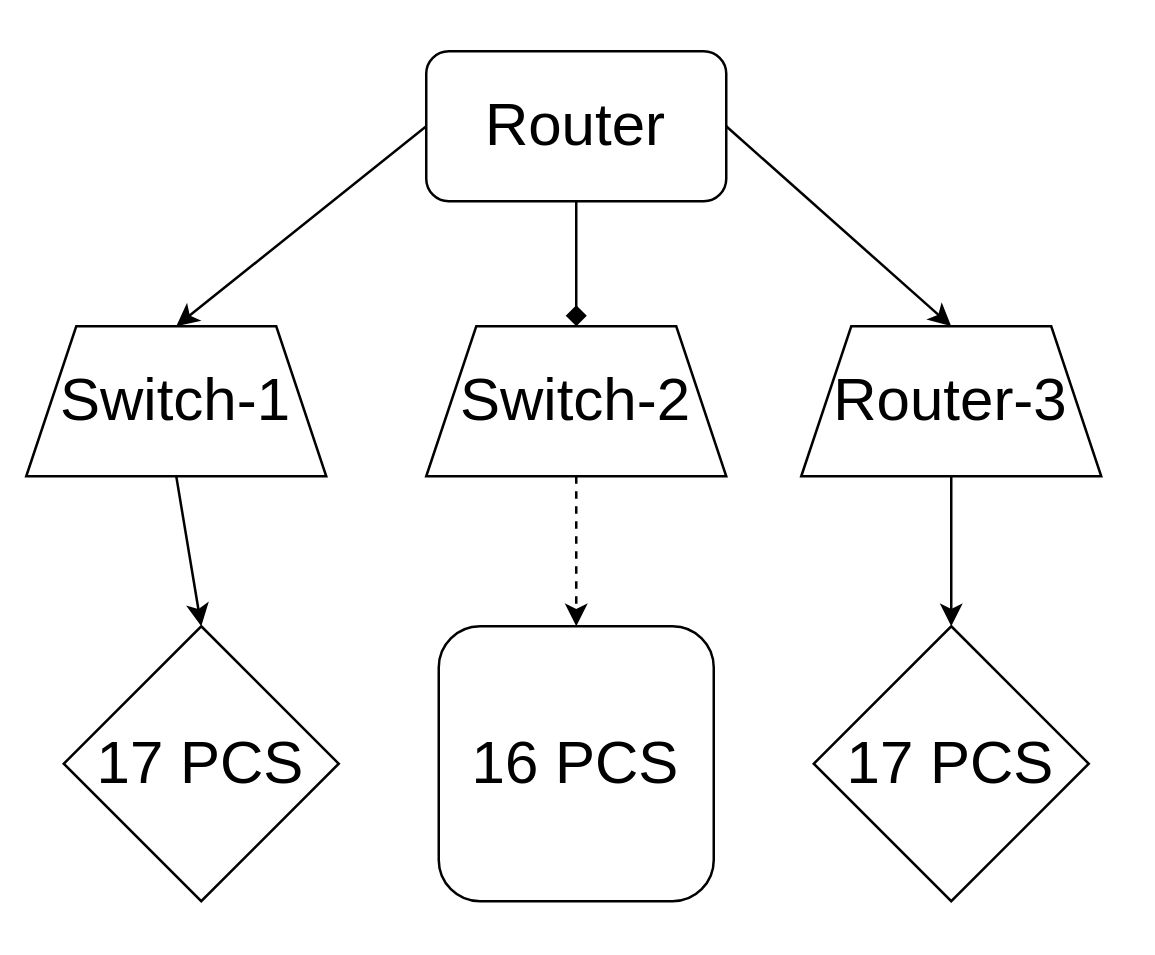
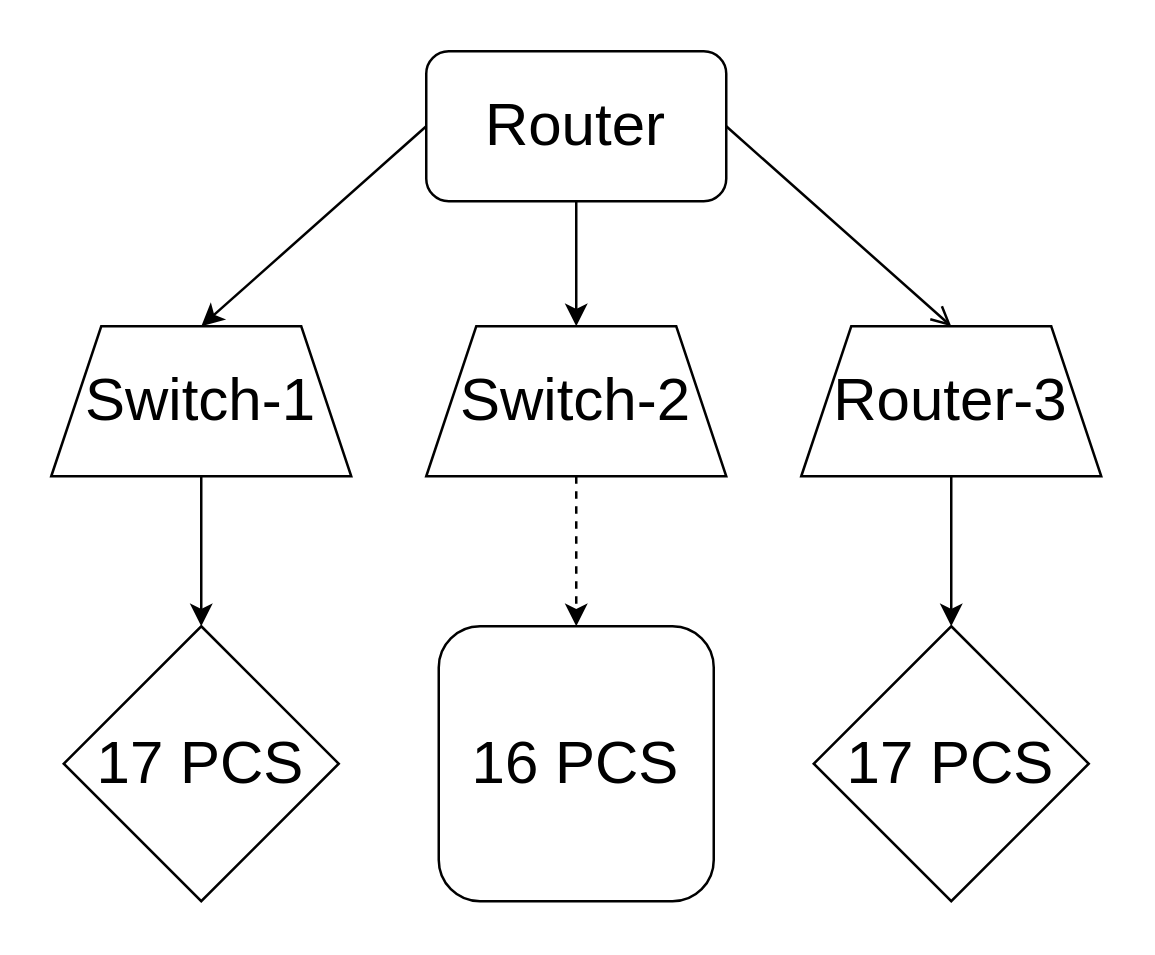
(576, 306) -> (576, 307)
(938, 314) -> (940, 317)
(176, 401) -> (201, 401)
